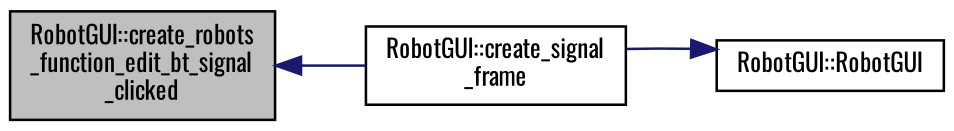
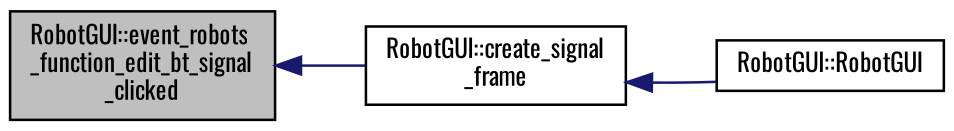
(659, 49) -> (684, 83)
(143, 66) -> (143, 66)
